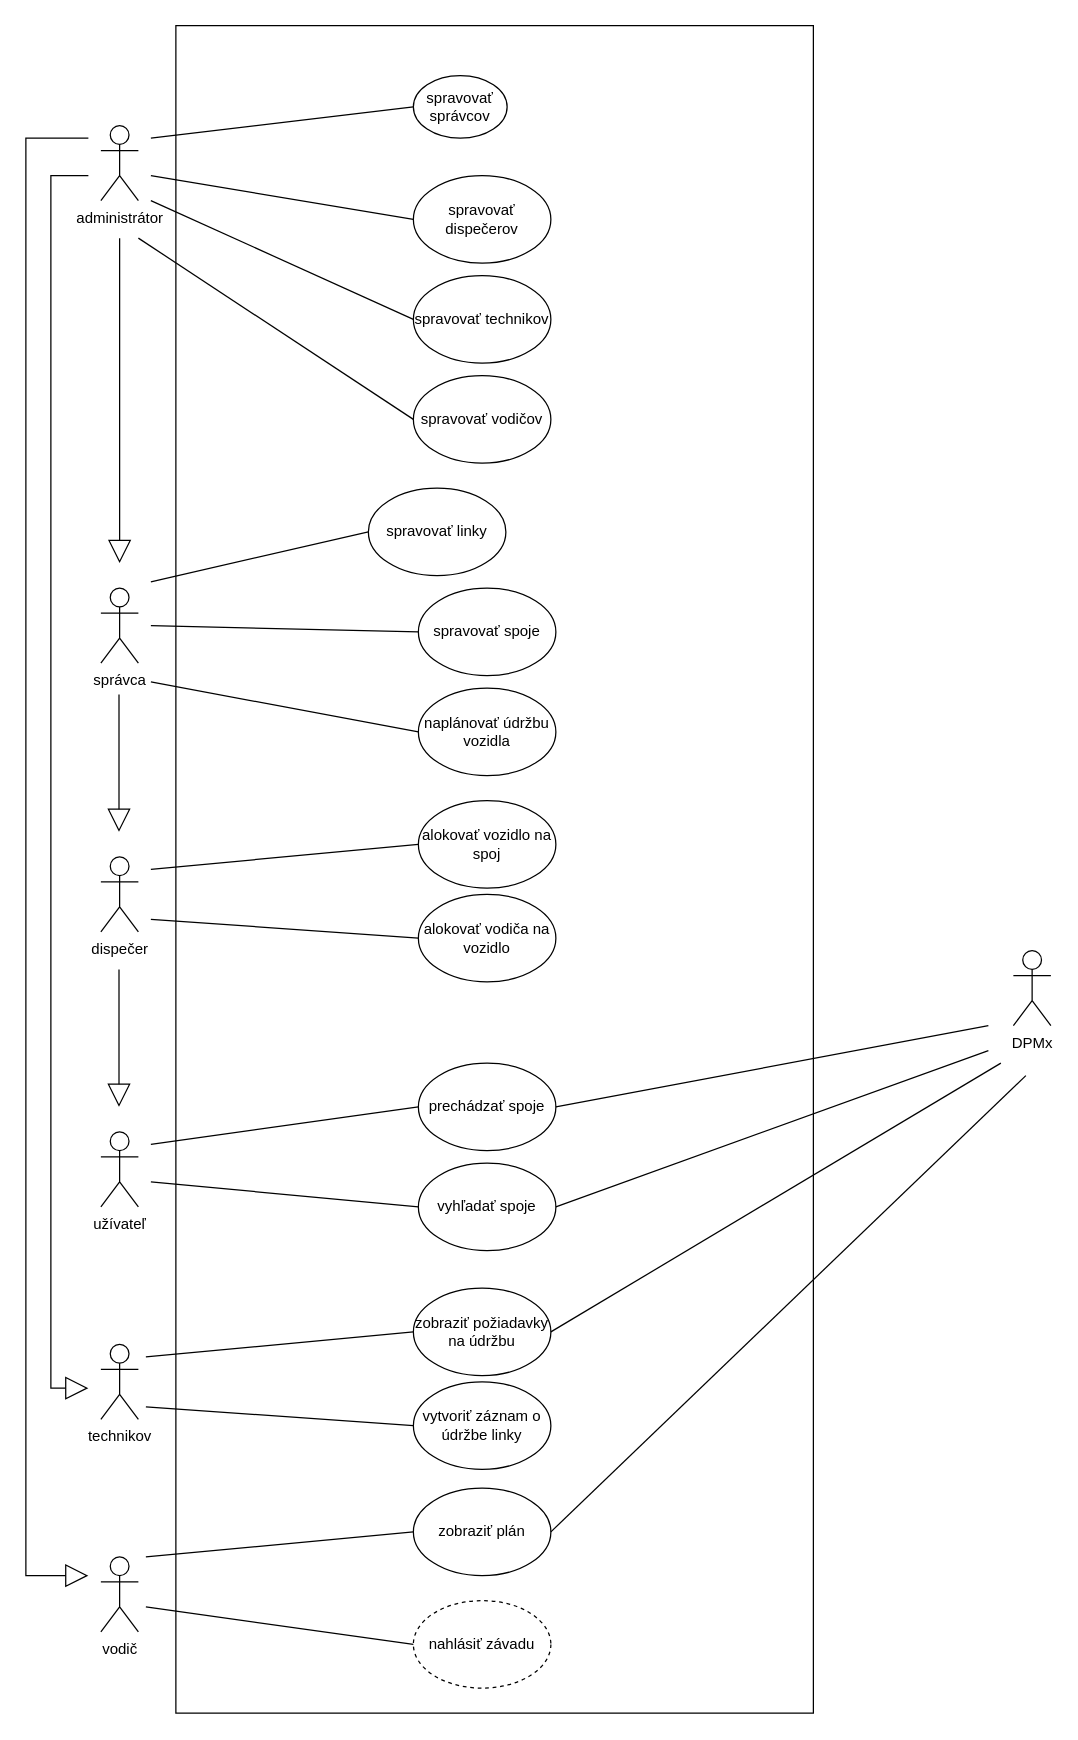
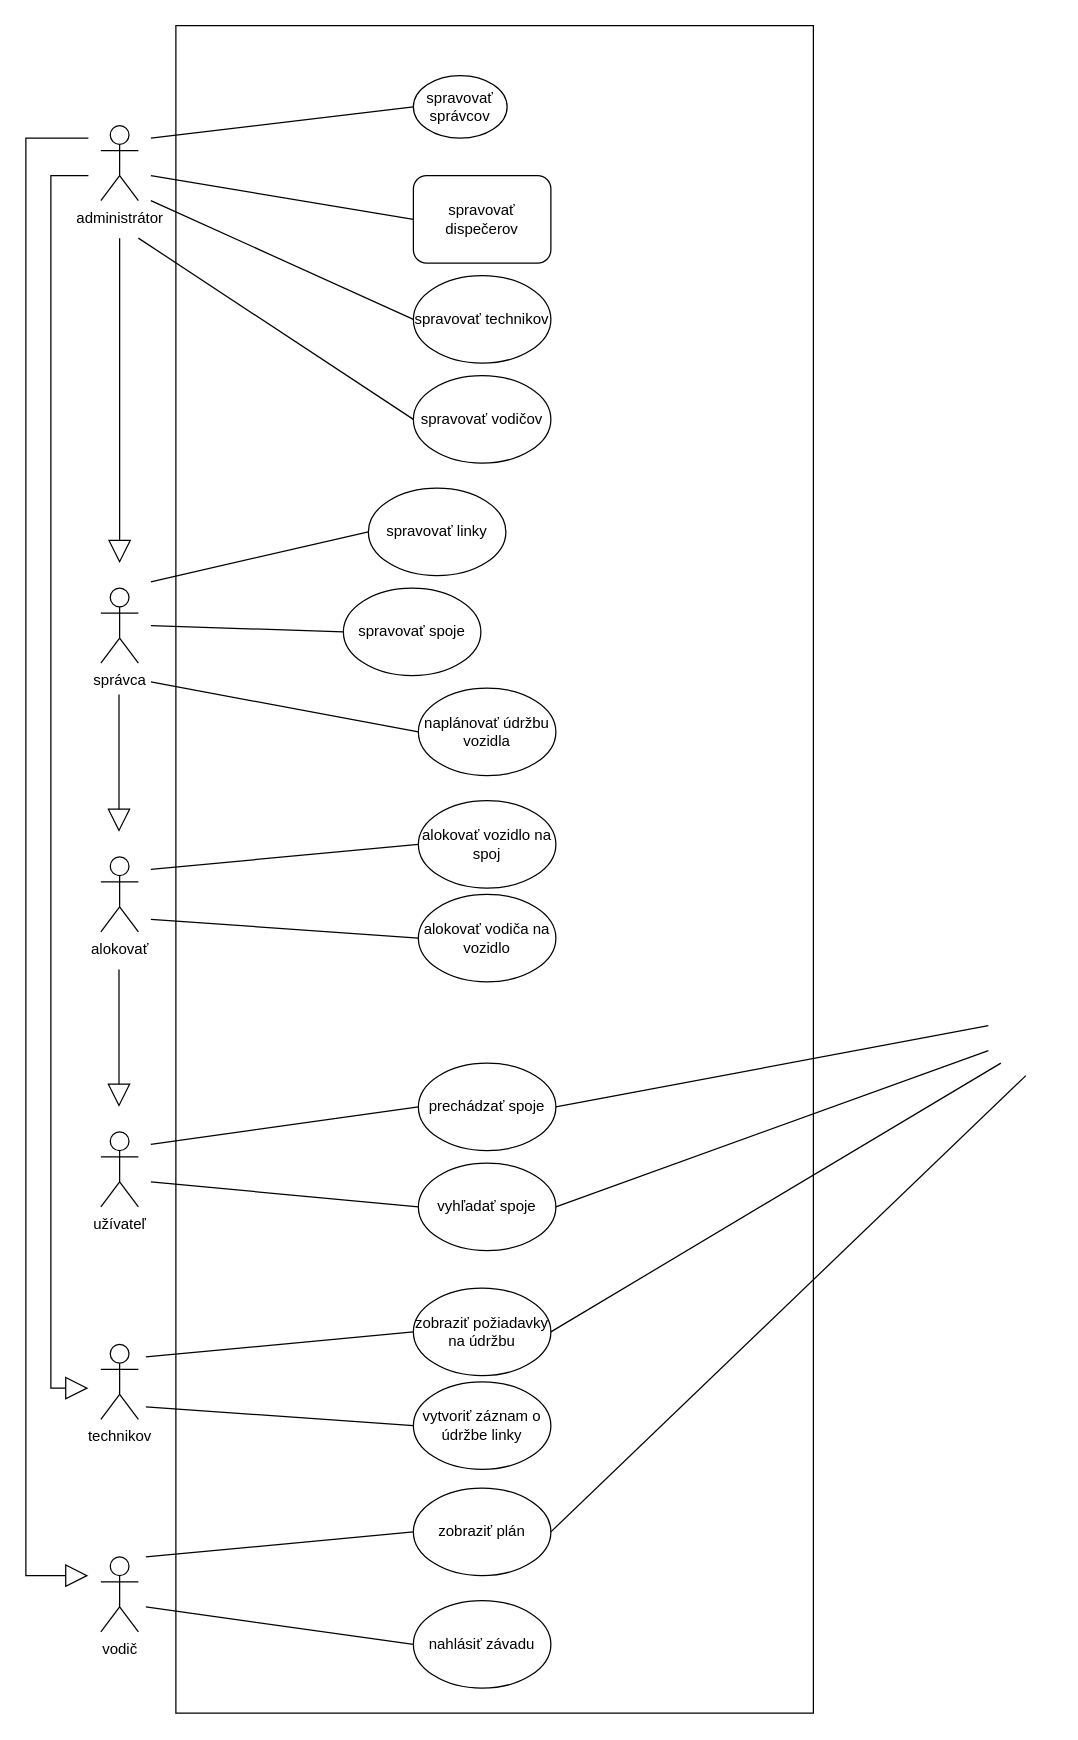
(482, 219) -> (482, 219)
(487, 632) -> (412, 632)
(120, 950) -> (120, 950)
(1032, 988) -> none
(482, 1644) -> (482, 1644)
